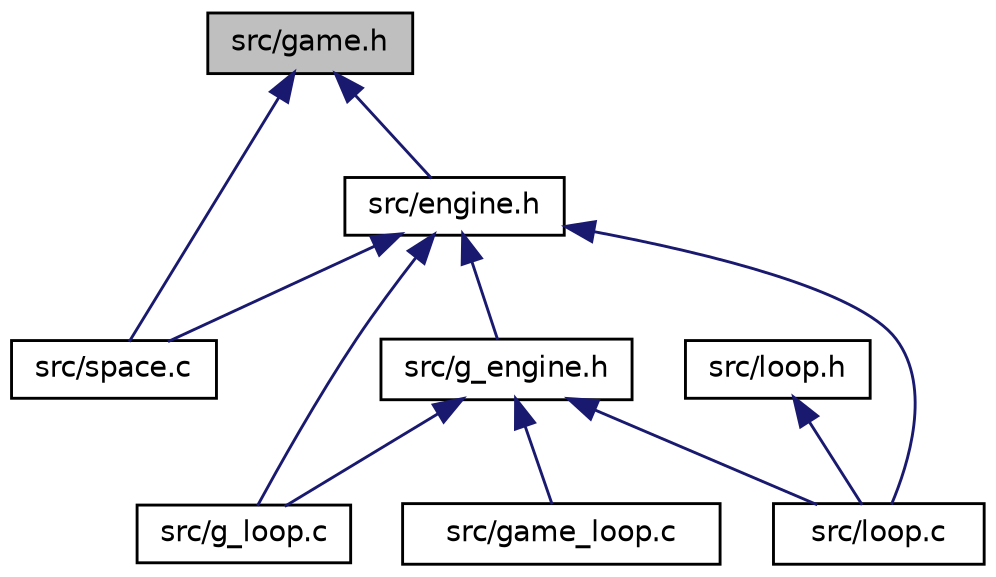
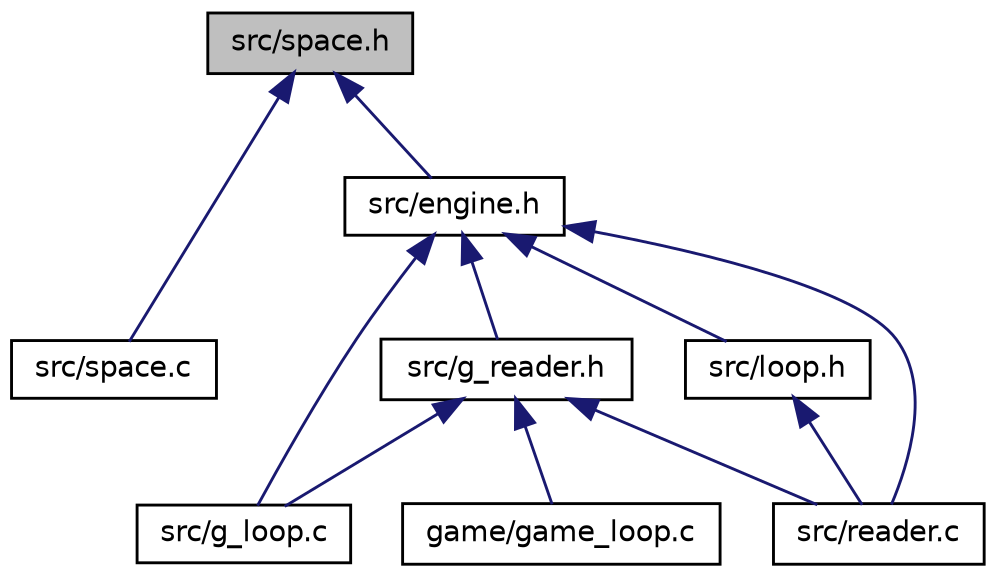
(310, 43) -> (310, 43)
(271, 294) -> (629, 294)
(507, 369) -> (507, 369)
(561, 534) -> (561, 534)
(879, 534) -> (879, 534)
